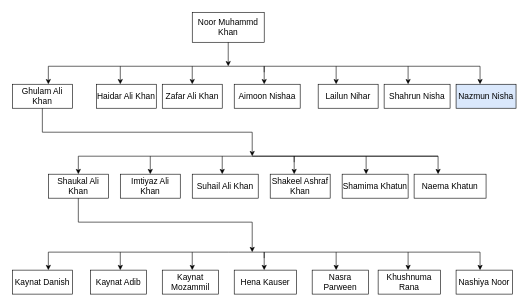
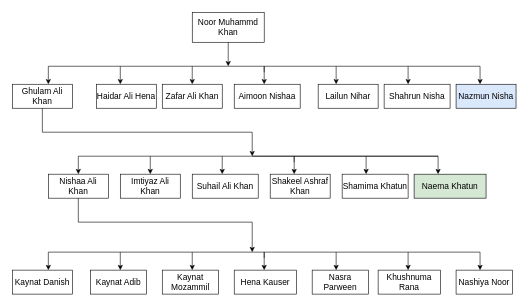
(126, 96) -> (126, 96)
(78, 186) -> (78, 186)
(450, 186) -> (450, 186)
